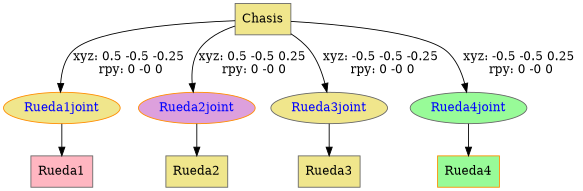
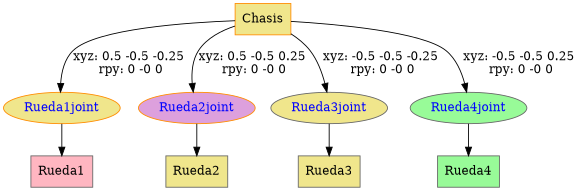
(263, 19) -> (263, 19)
(469, 172) -> (469, 172)
